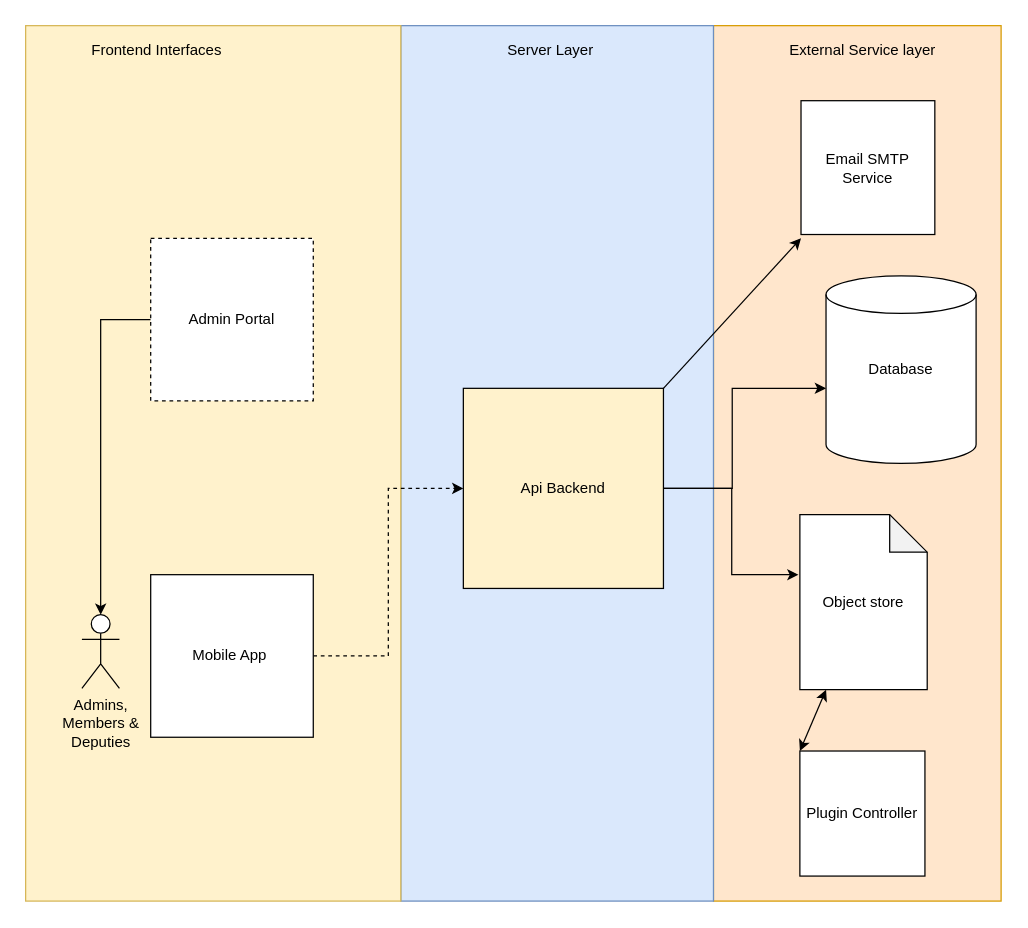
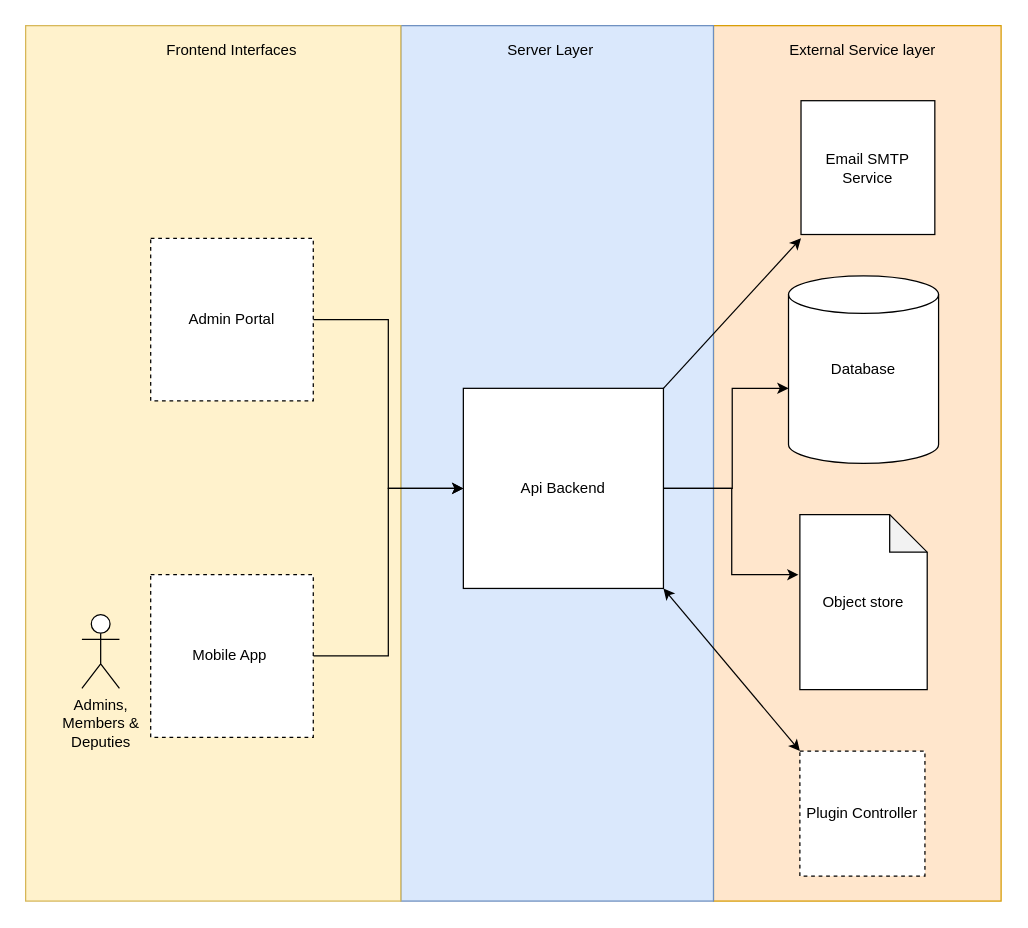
(157, 51) -> (232, 51)
(901, 369) -> (863, 369)
(101, 437) -> (388, 365)
(563, 488) -> (563, 488)
(388, 611) -> (388, 611)
(232, 656) -> (232, 656)
(813, 720) -> (731, 669)
(862, 813) -> (862, 813)
